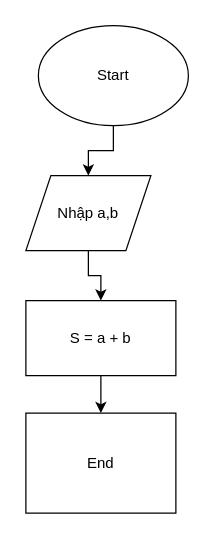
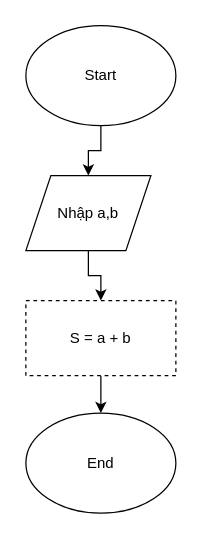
(113, 76) -> (101, 76)
(101, 338) -> (101, 338)
(101, 463) -> (101, 463)
